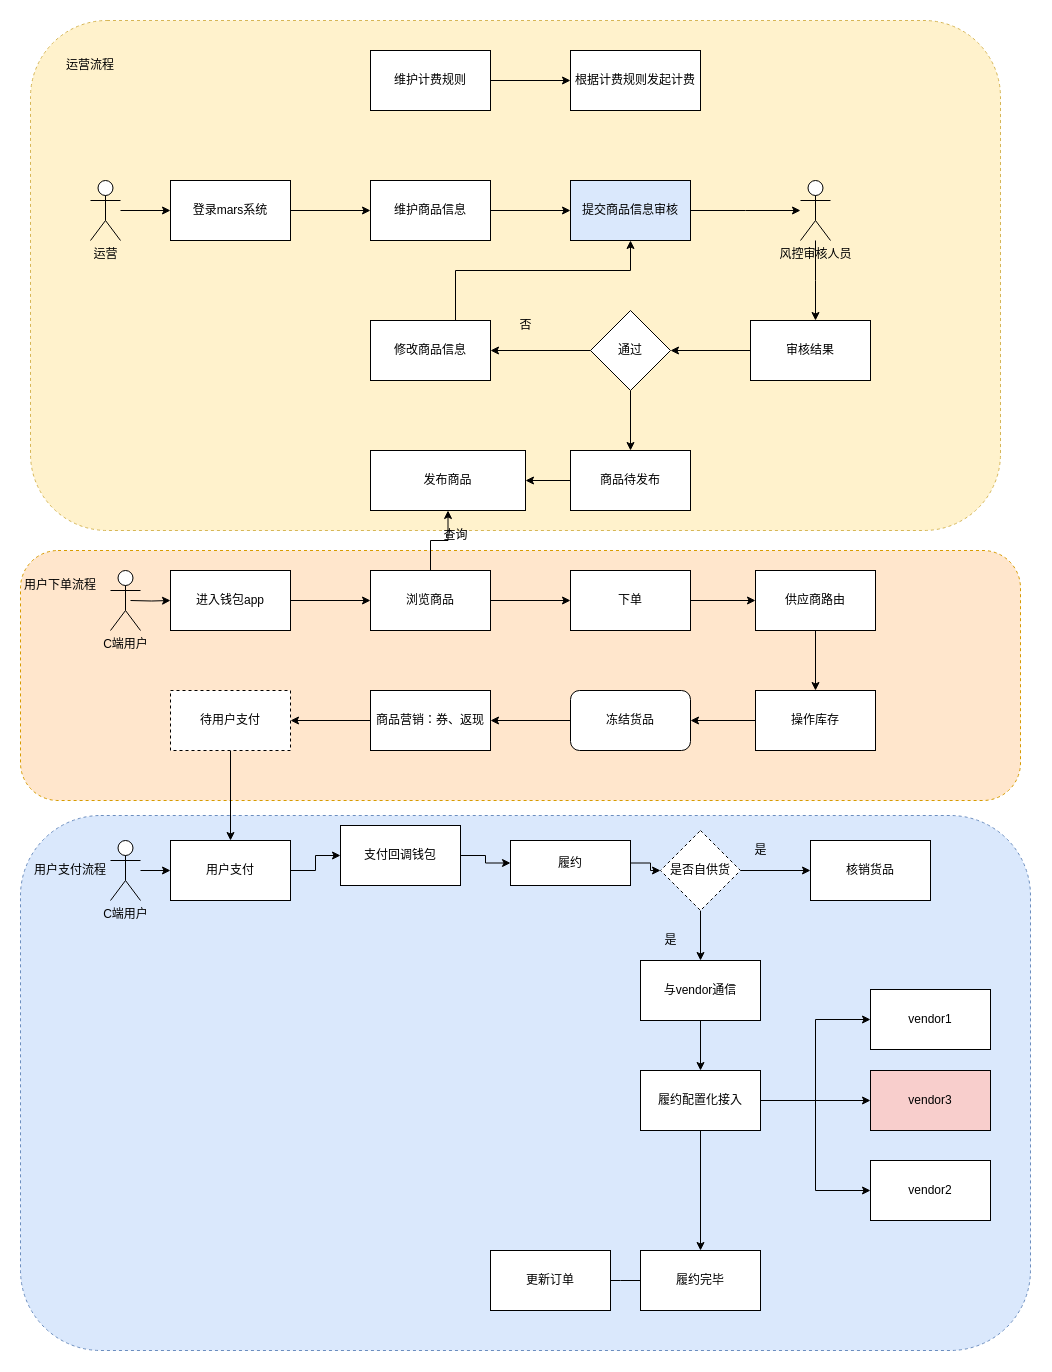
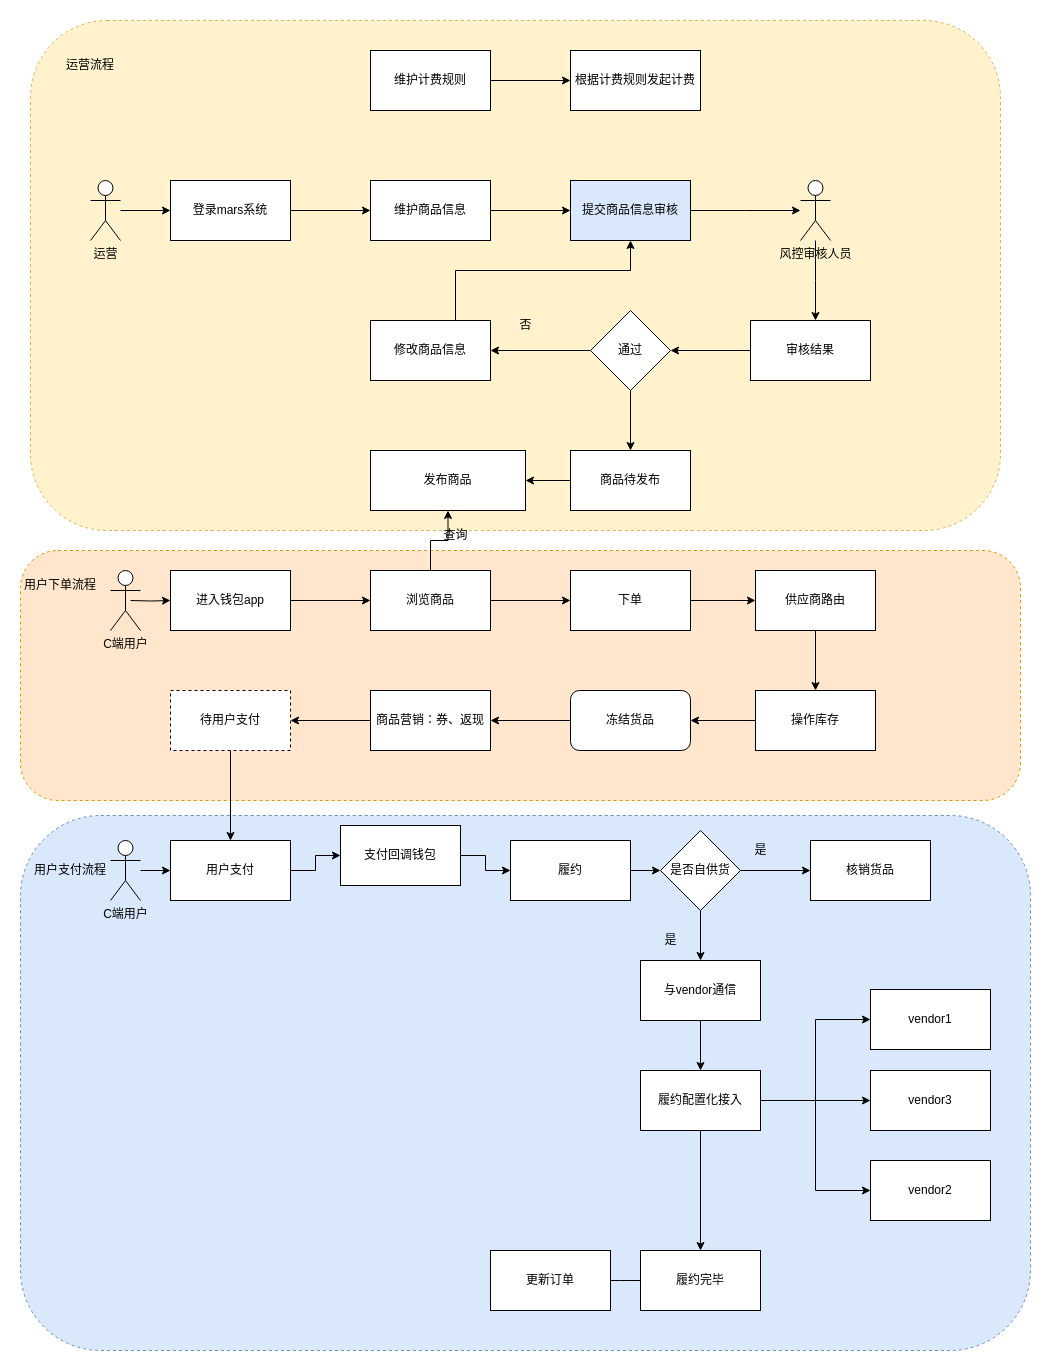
(571, 863) -> (571, 871)
(701, 871) -> (701, 871)
(931, 1101) -> (931, 1101)
